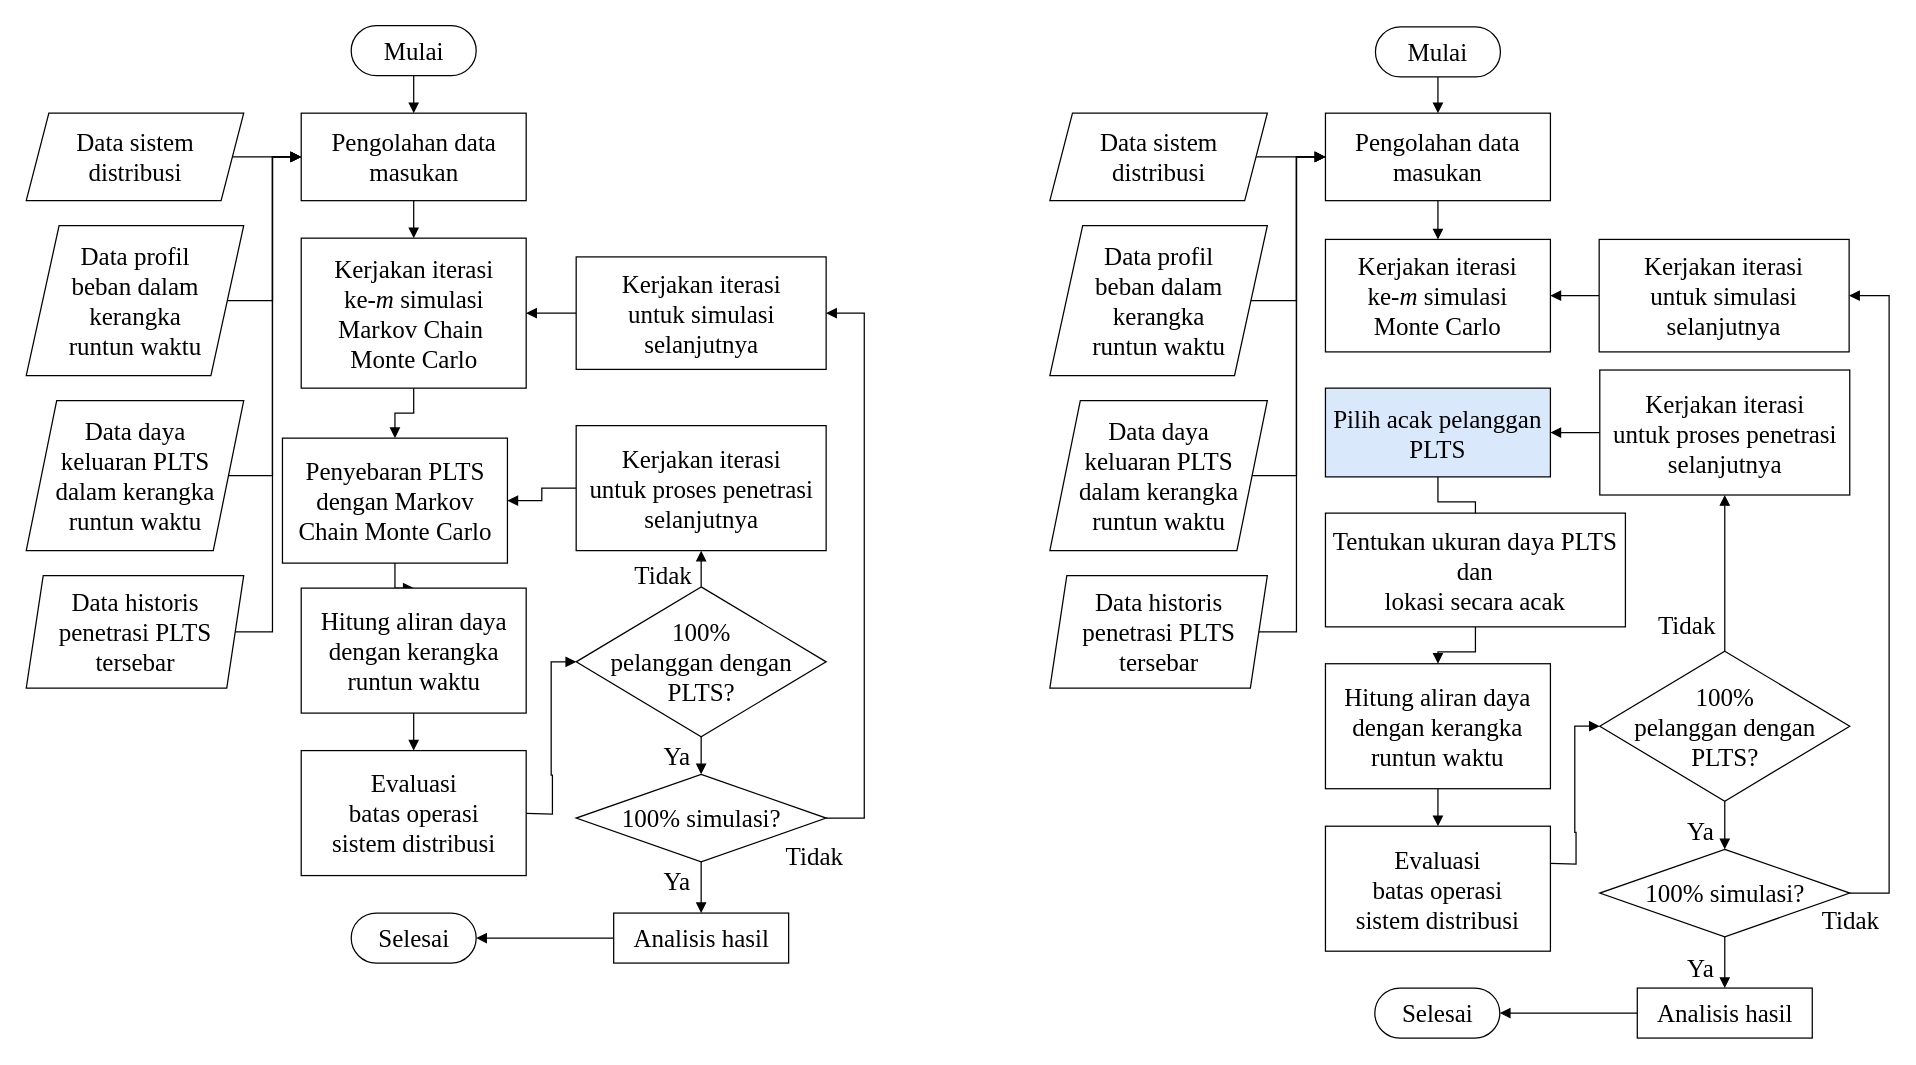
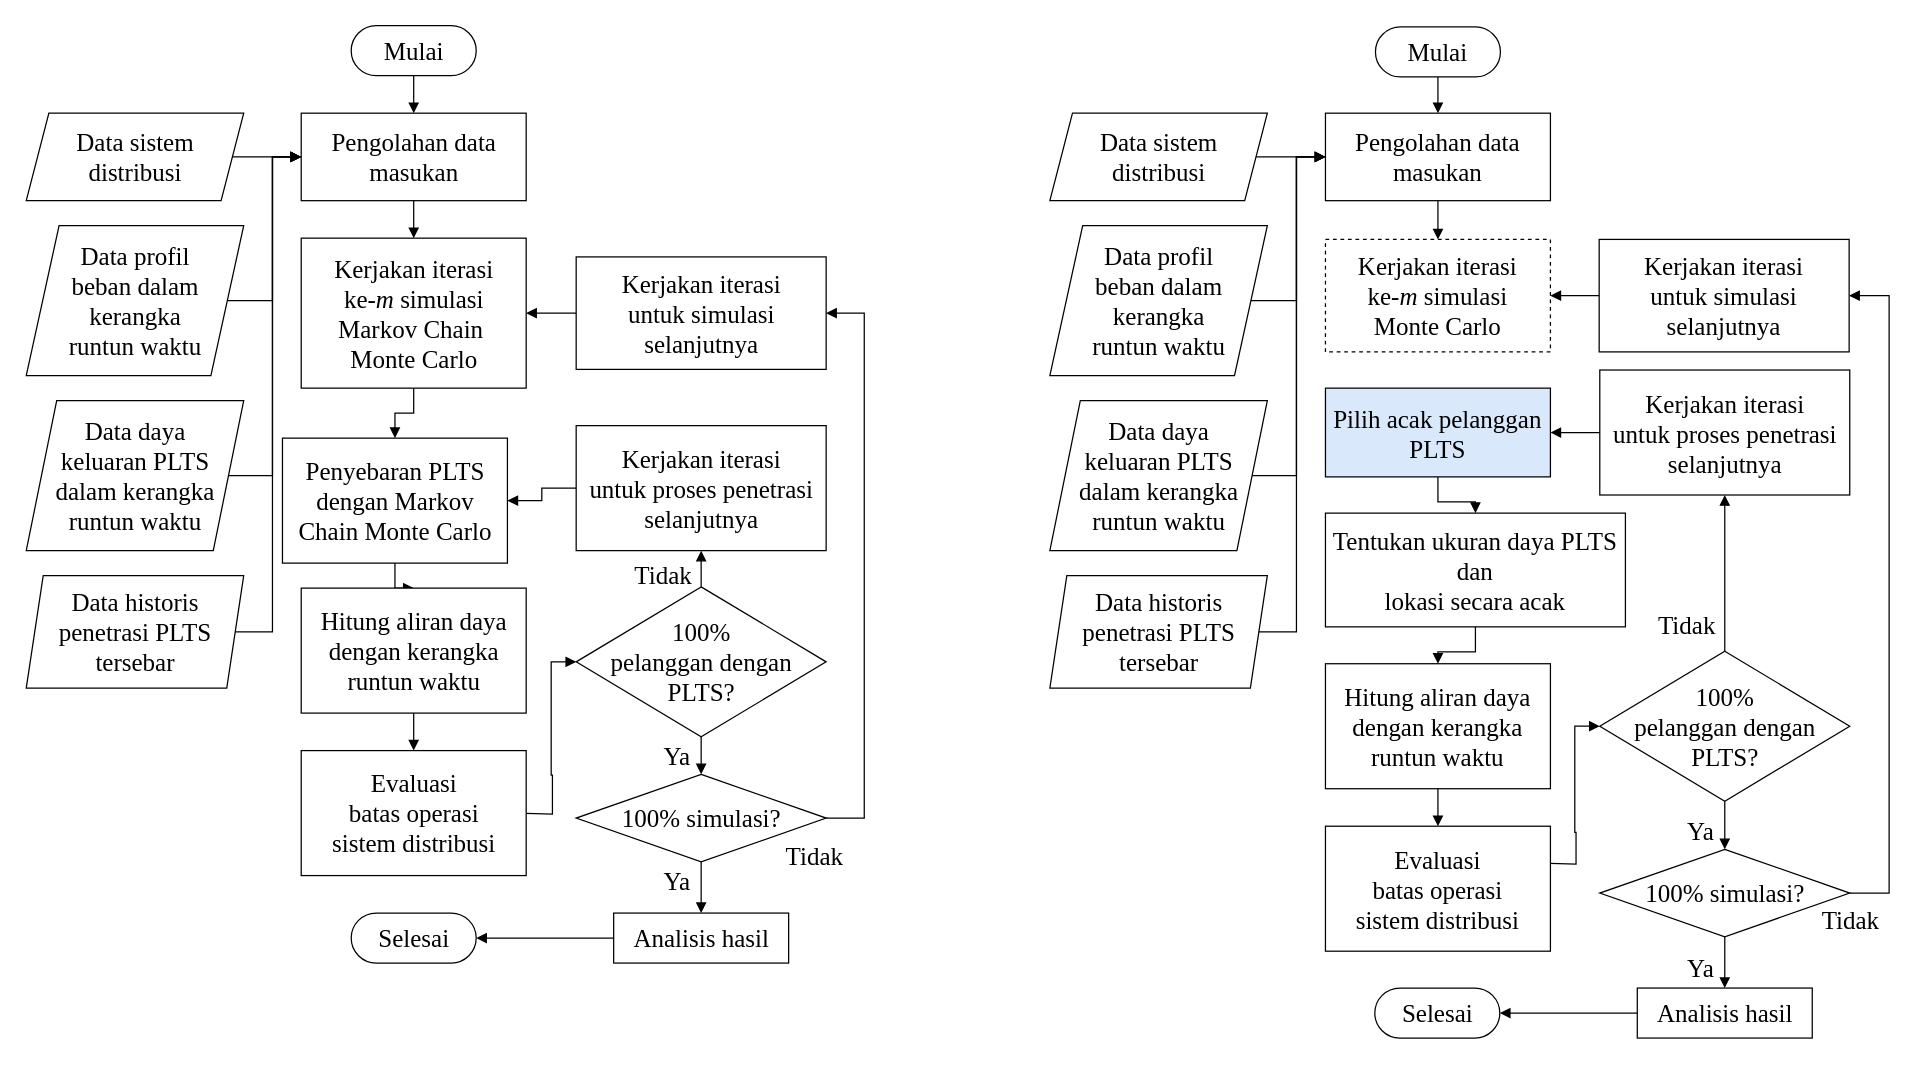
(1438, 296) -> (1438, 296)
(1476, 503) -> (1473, 502)
